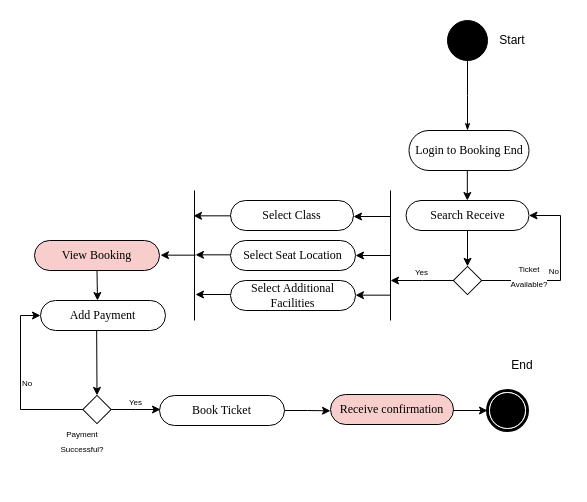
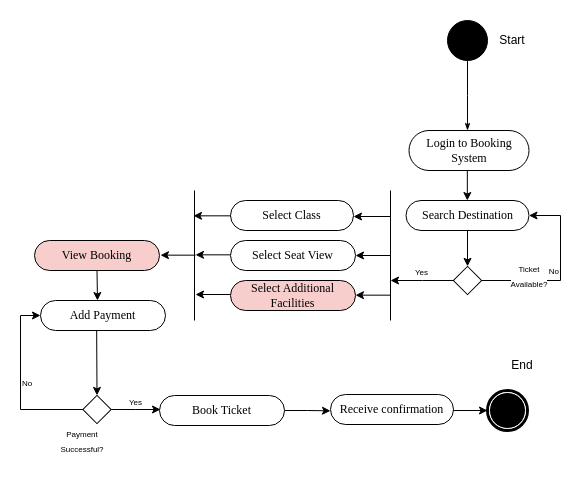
(470, 151) -> (470, 151)
(468, 216) -> (468, 216)
(293, 256) -> (293, 256)
(293, 296) -> (293, 296)
(392, 410) -> (392, 410)
